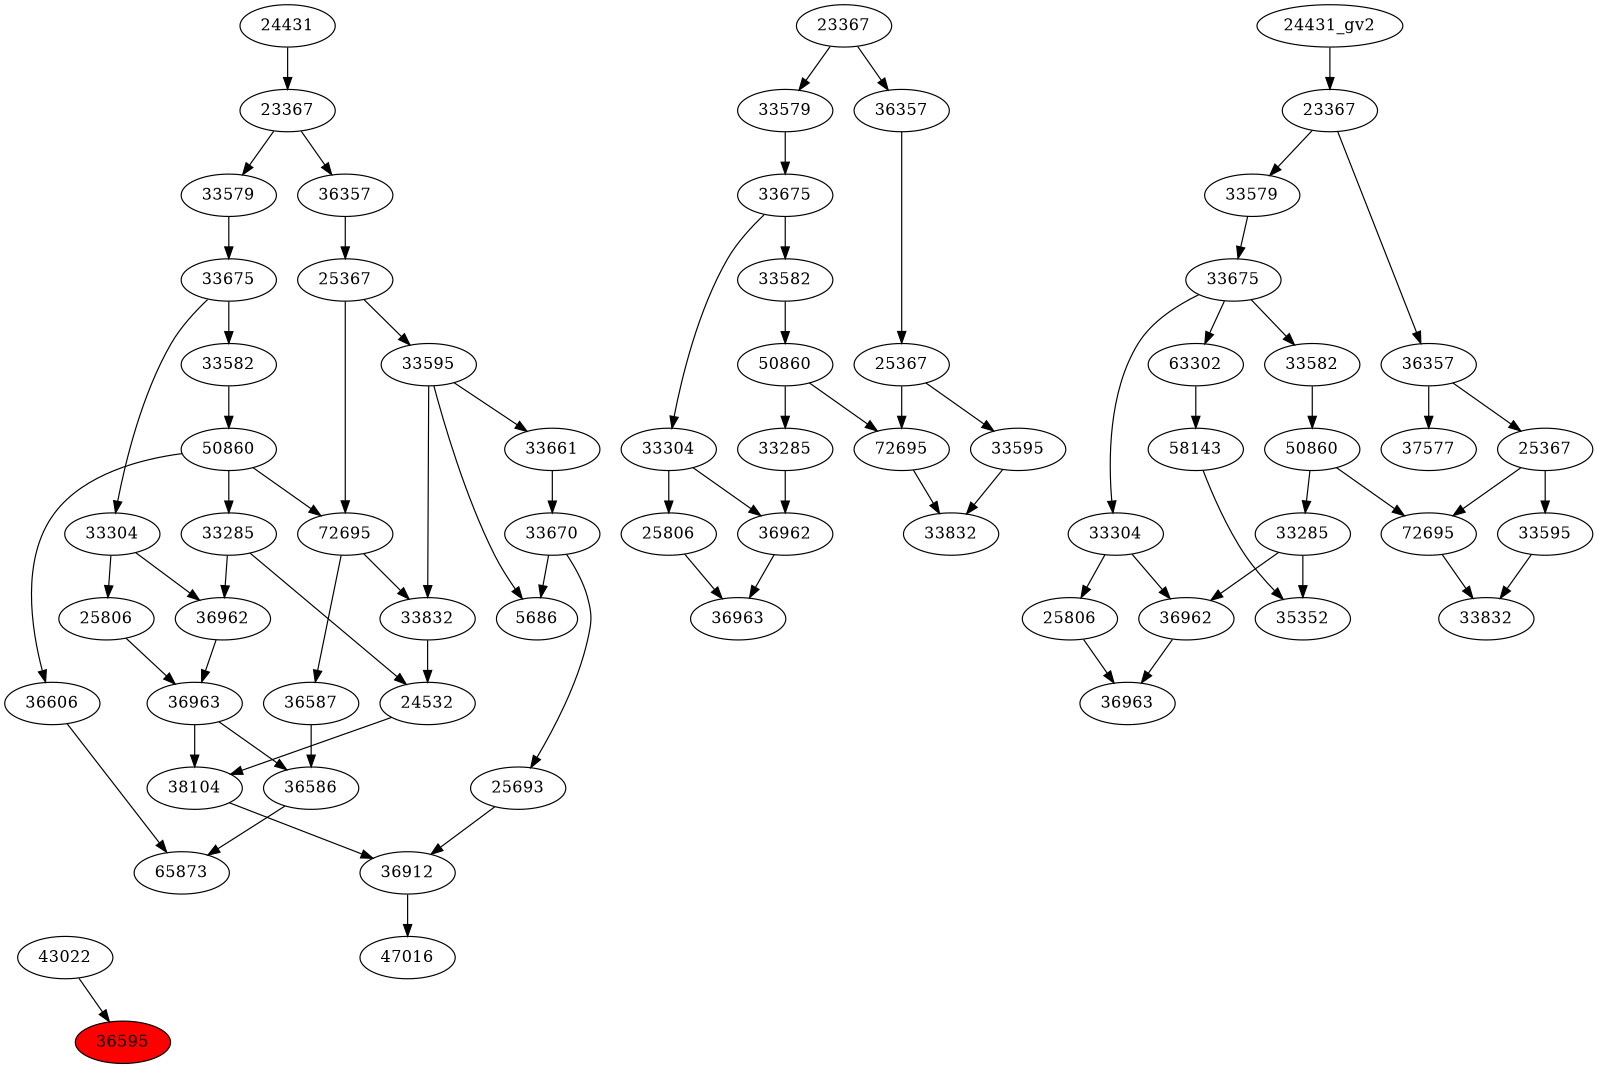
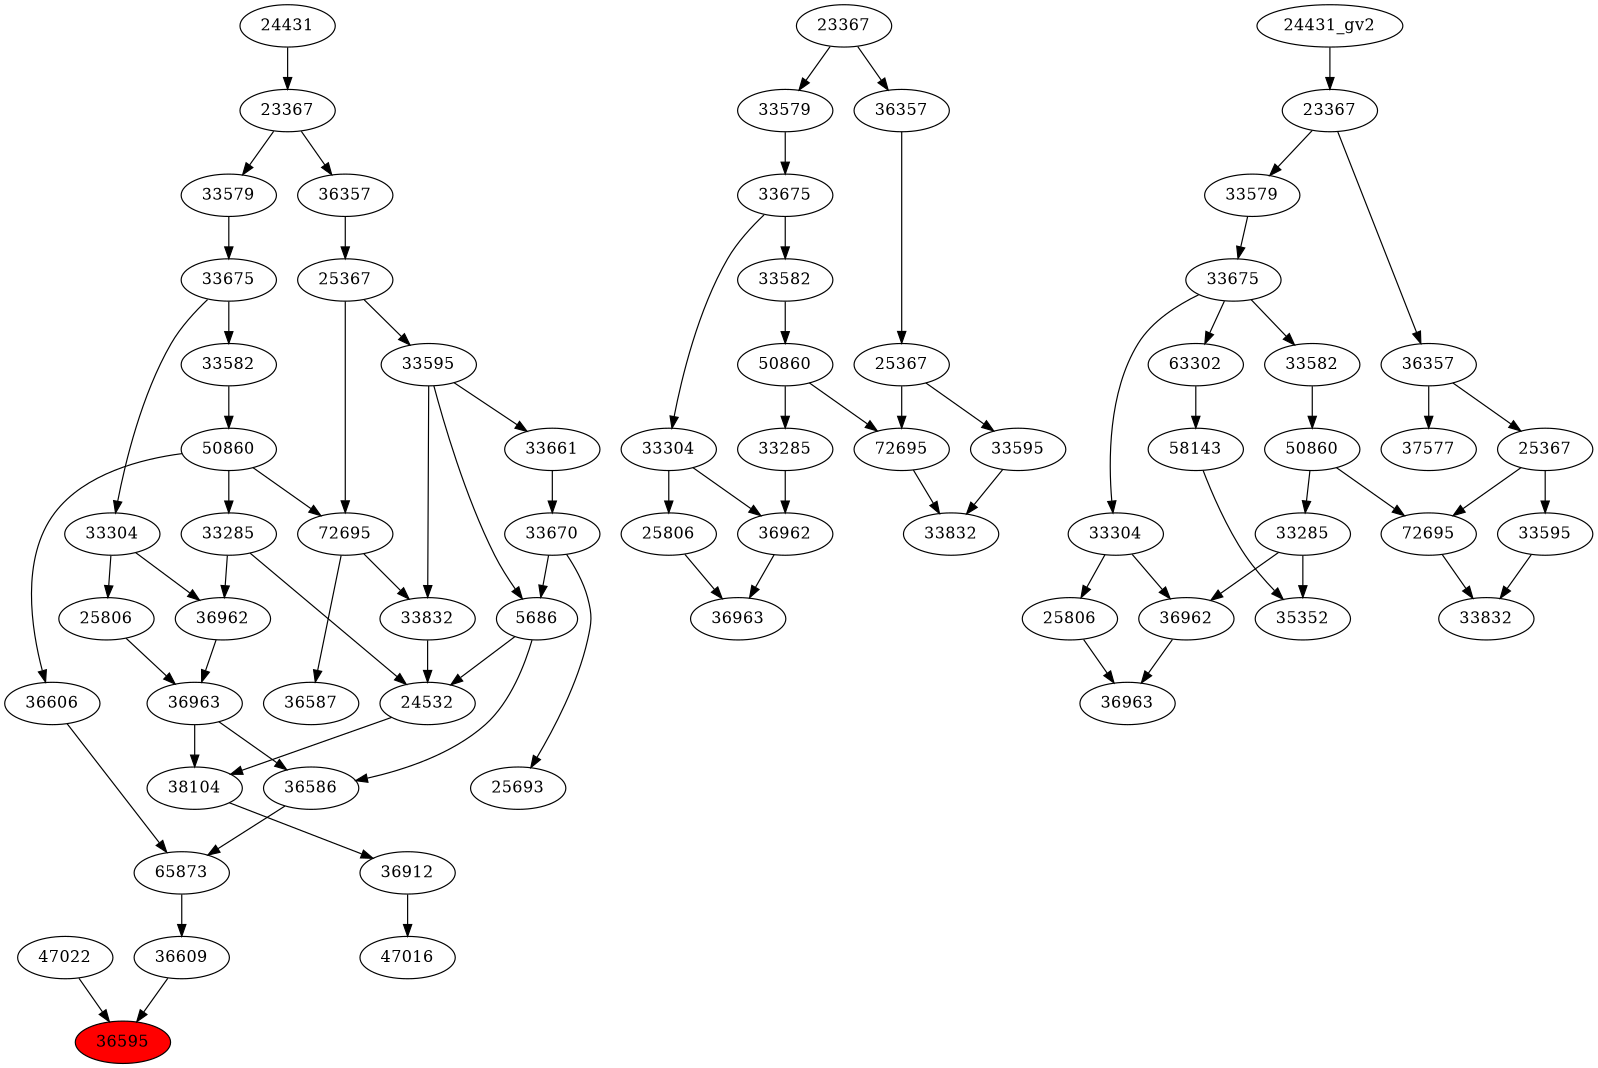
none -> (488, 657)
(311, 738) -> (472, 735)
(468, 827) -> none
(65, 958) -> (65, 958)
none -> (182, 958)
